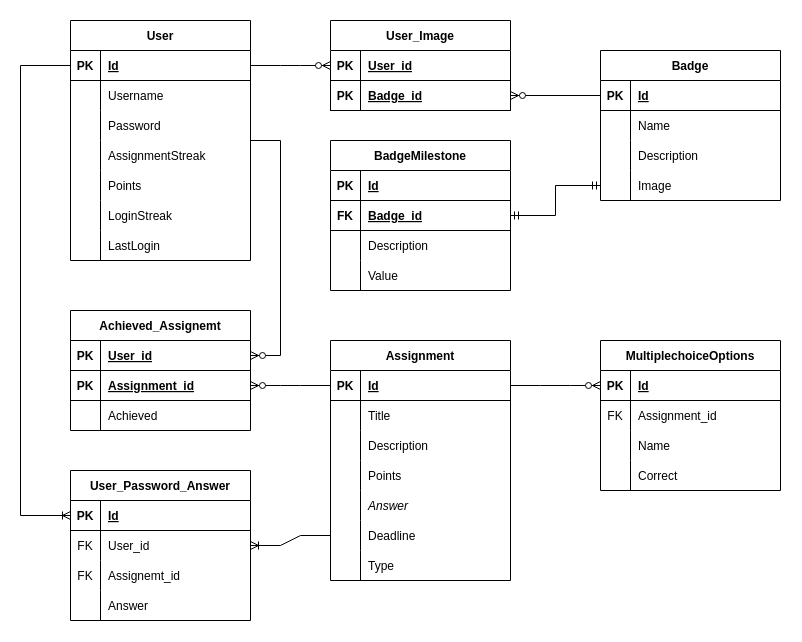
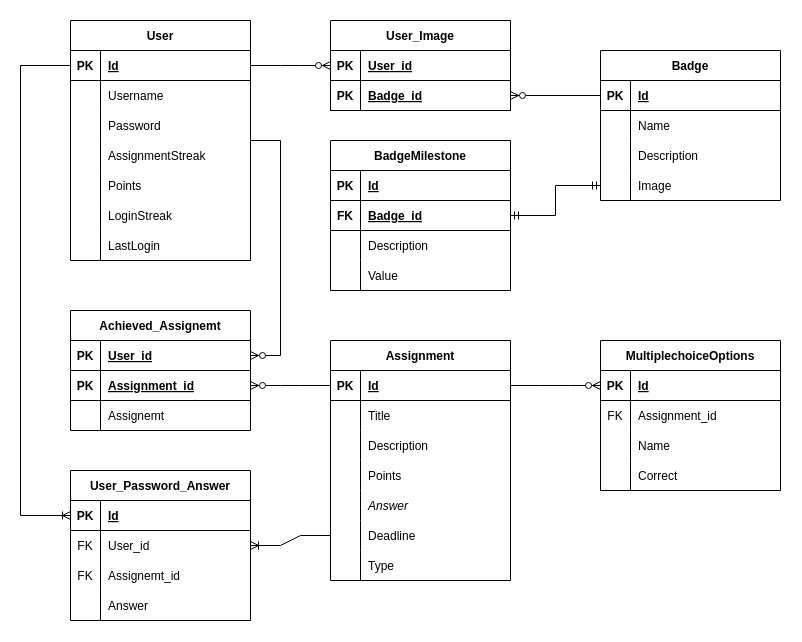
(133, 416) -> (137, 416)
